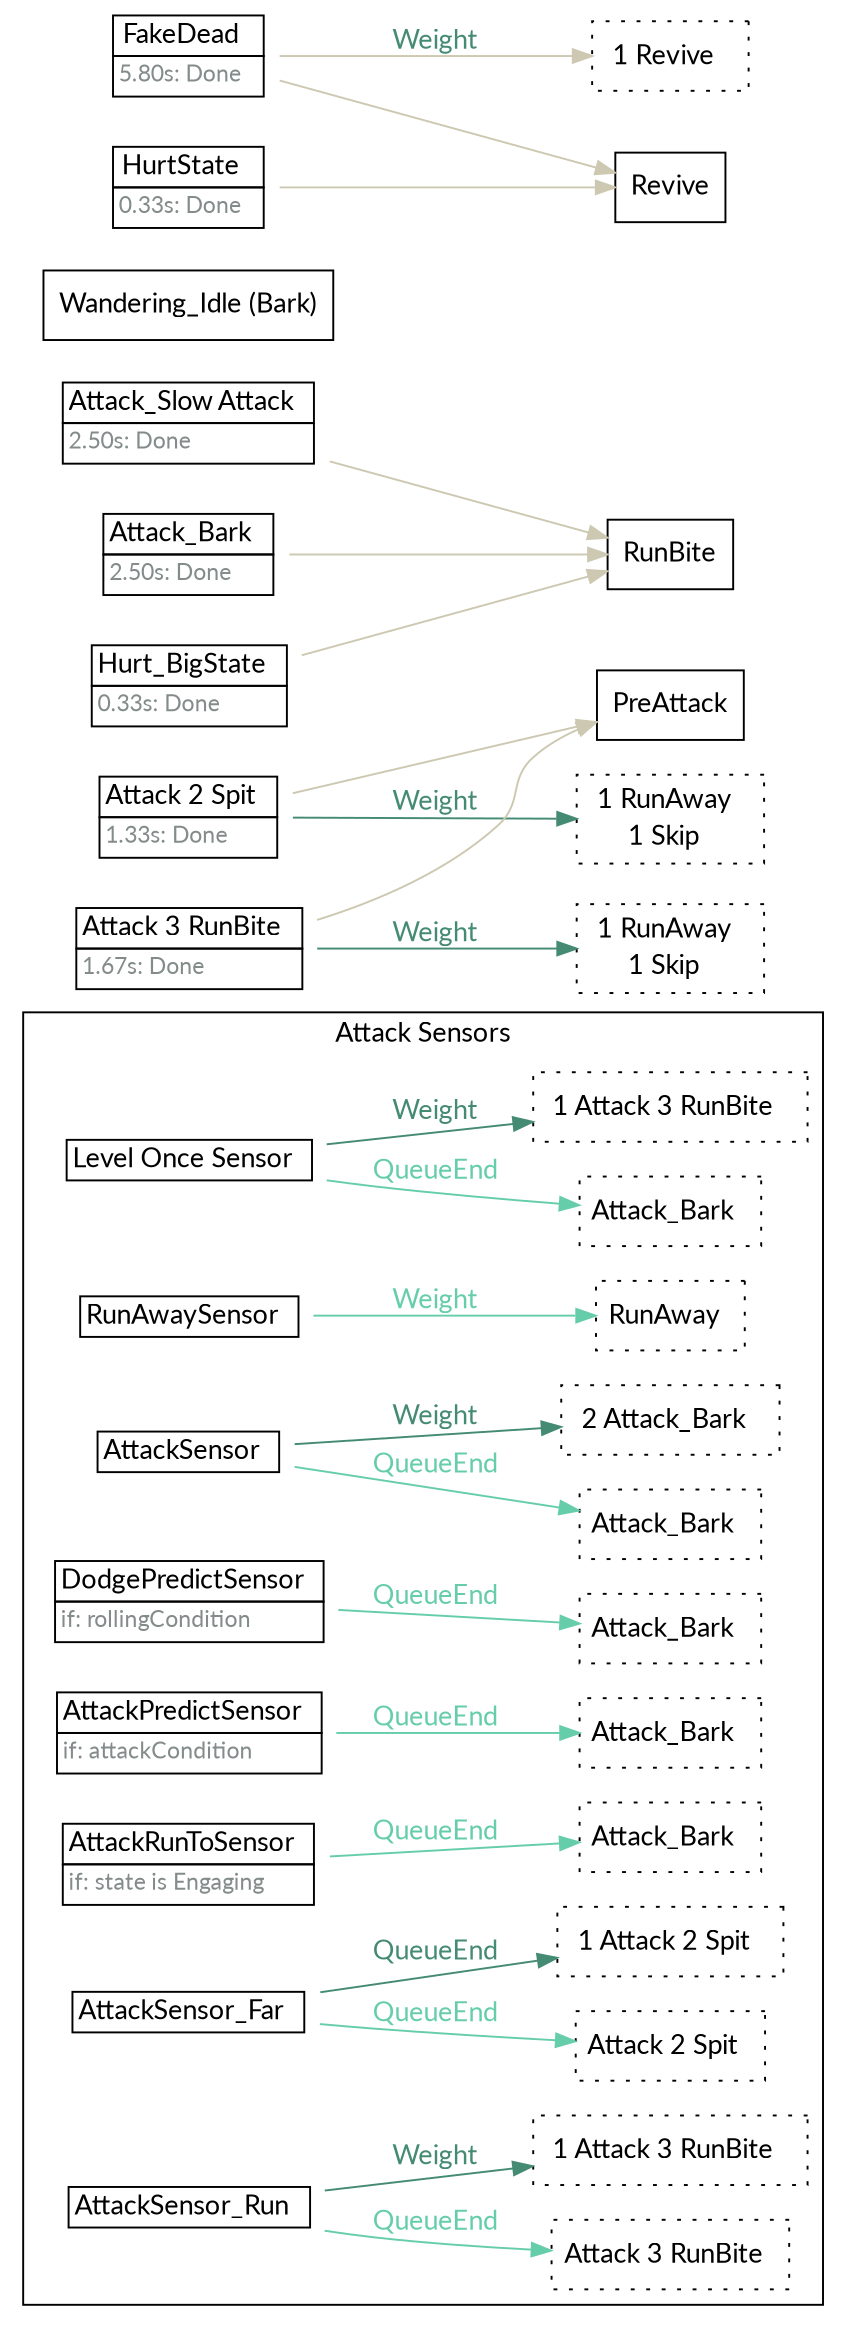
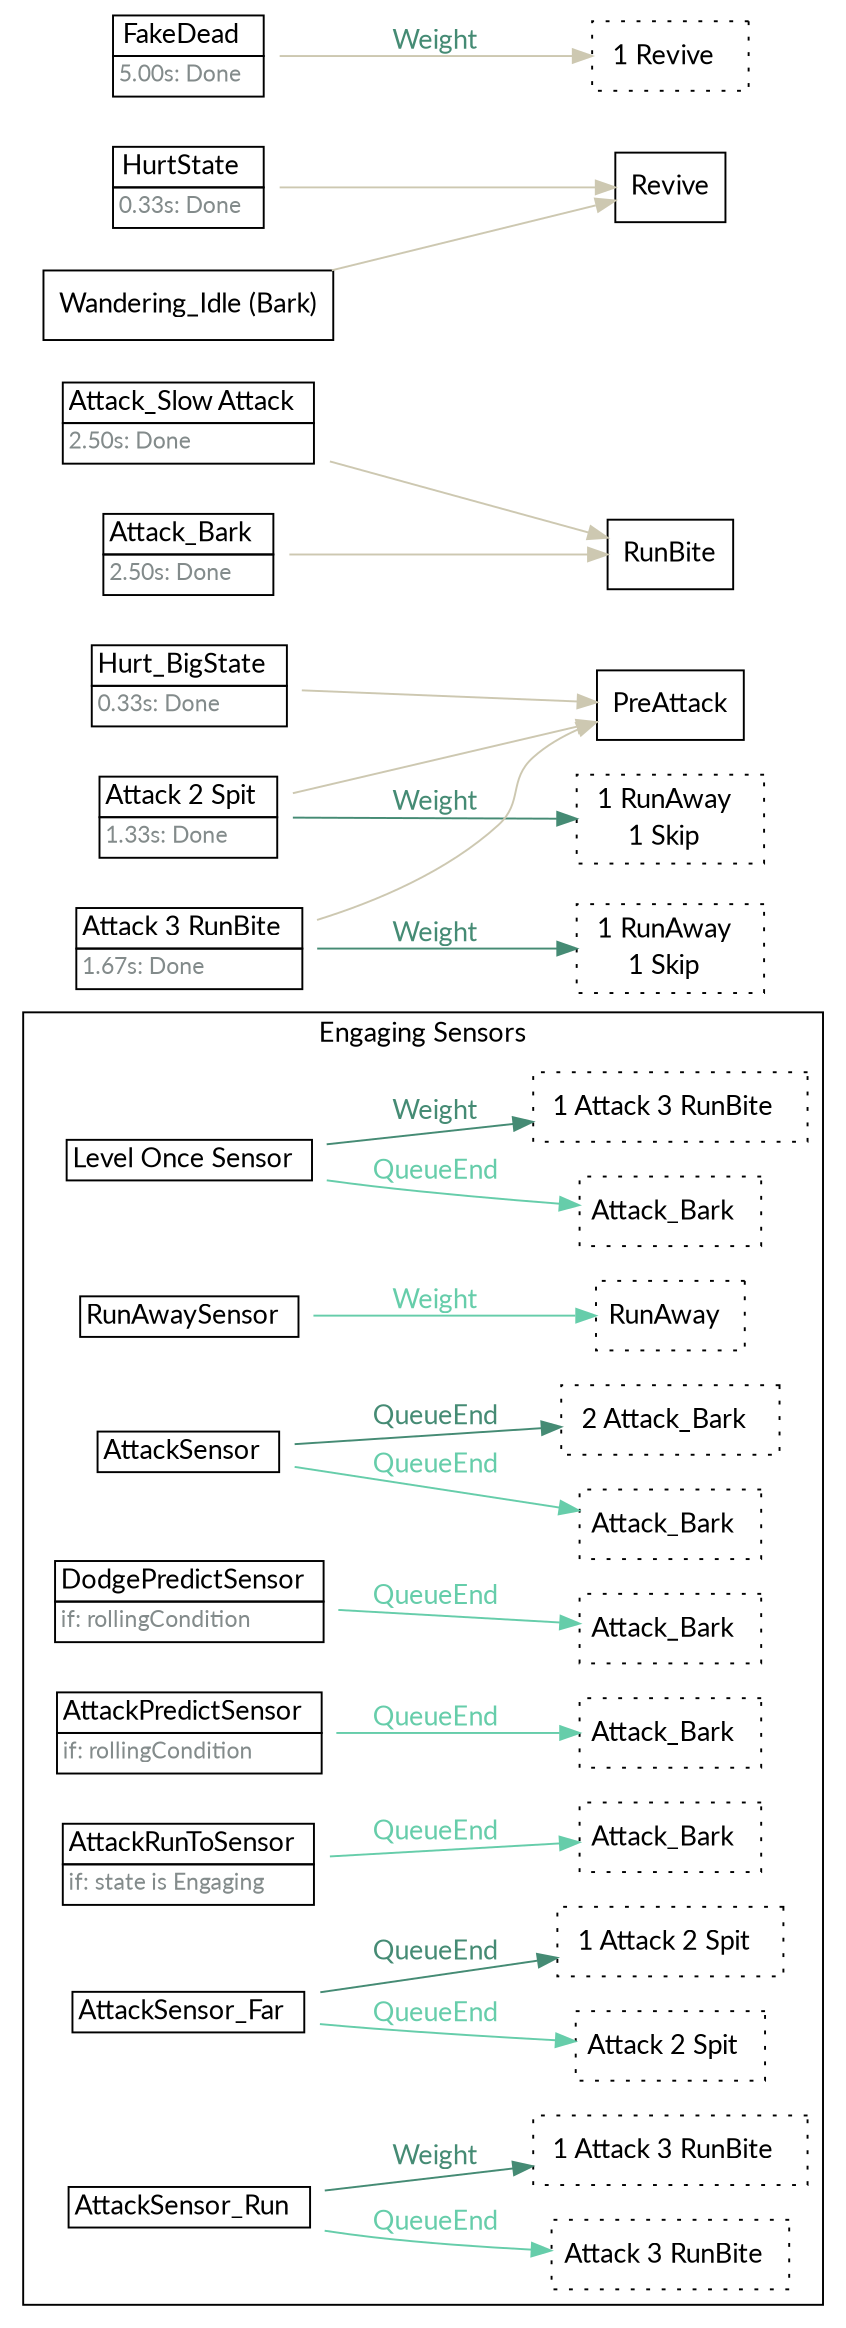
(181, 75) -> (181, 75)
(438, 124) -> (464, 238)
(445, 616) -> (440, 696)
(423, 1035) -> (423, 1035)
(436, 1417) -> (436, 1417)
(158, 1752) -> (158, 1752)
